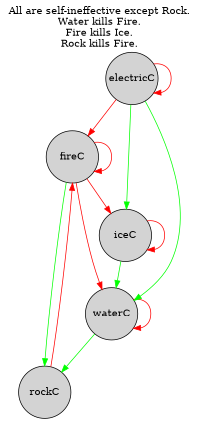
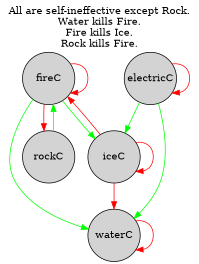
(105, 115) -> (87, 118)
(97, 193) -> (76, 117)
(86, 233) -> (14, 179)
(54, 270) -> (44, 114)
(119, 271) -> (114, 192)
(63, 279) -> (54, 121)
(81, 350) -> none
